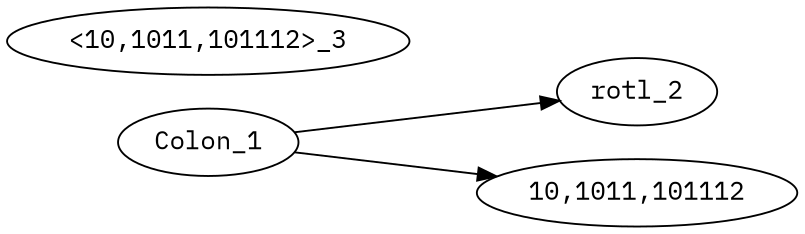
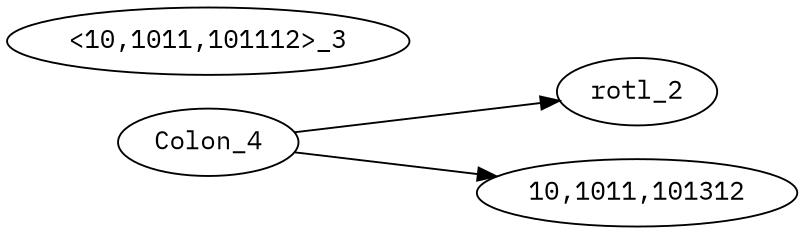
(208, 142) -> (208, 142)
(637, 193) -> (637, 193)
